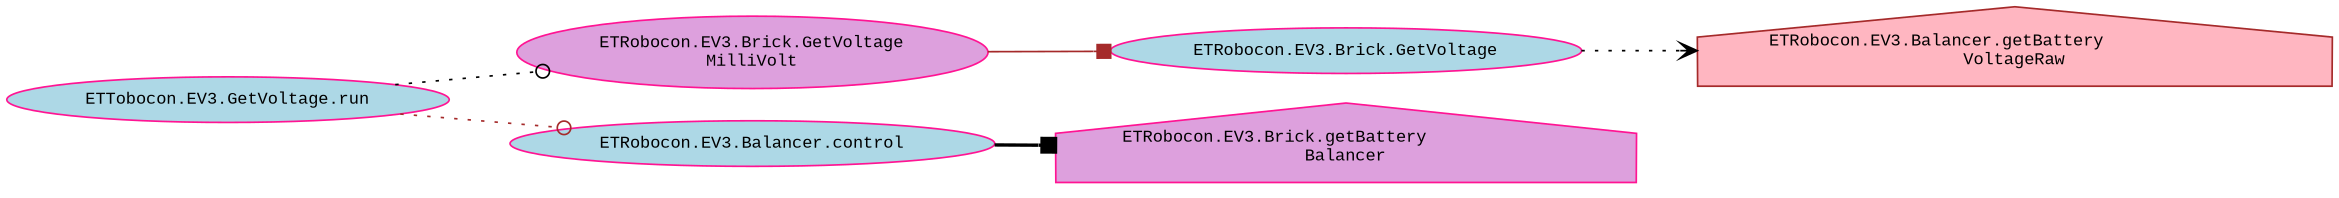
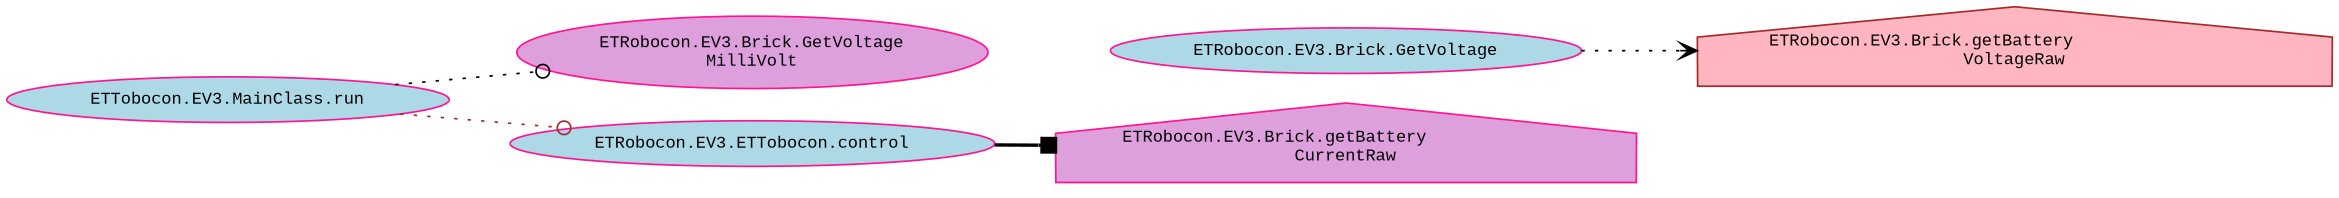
(2015, 51) -> (2015, 51)
(1041, 52) -> none
(228, 100) -> (228, 100)
(752, 144) -> (752, 144)
(1346, 147) -> (1346, 147)
